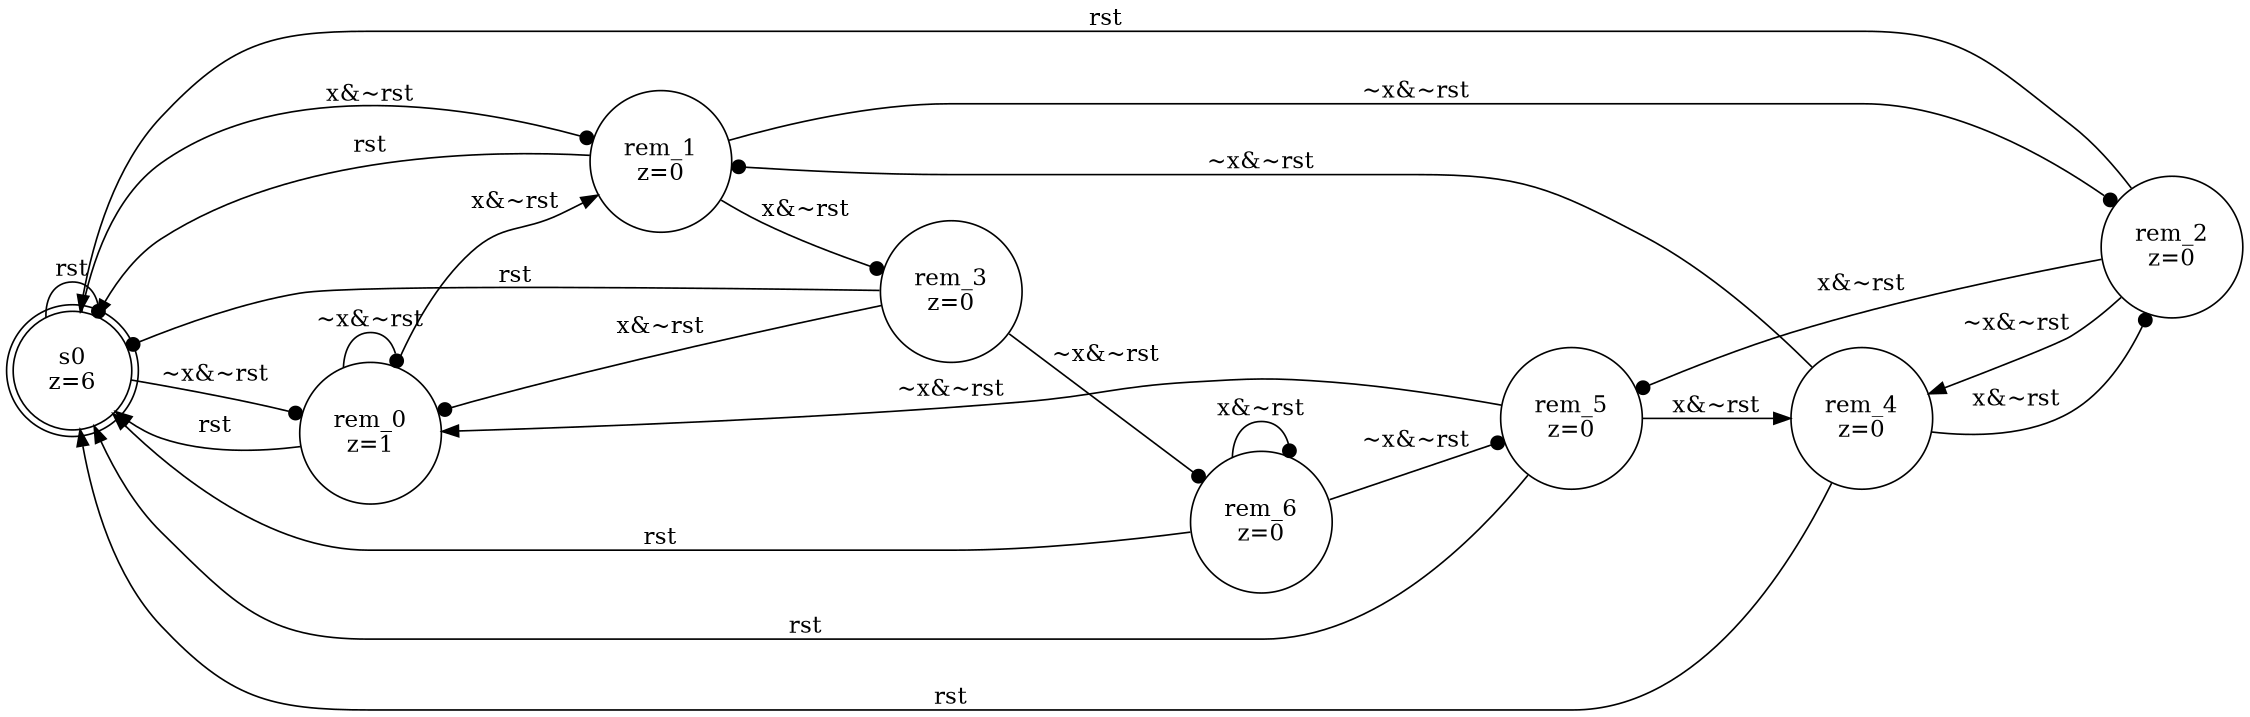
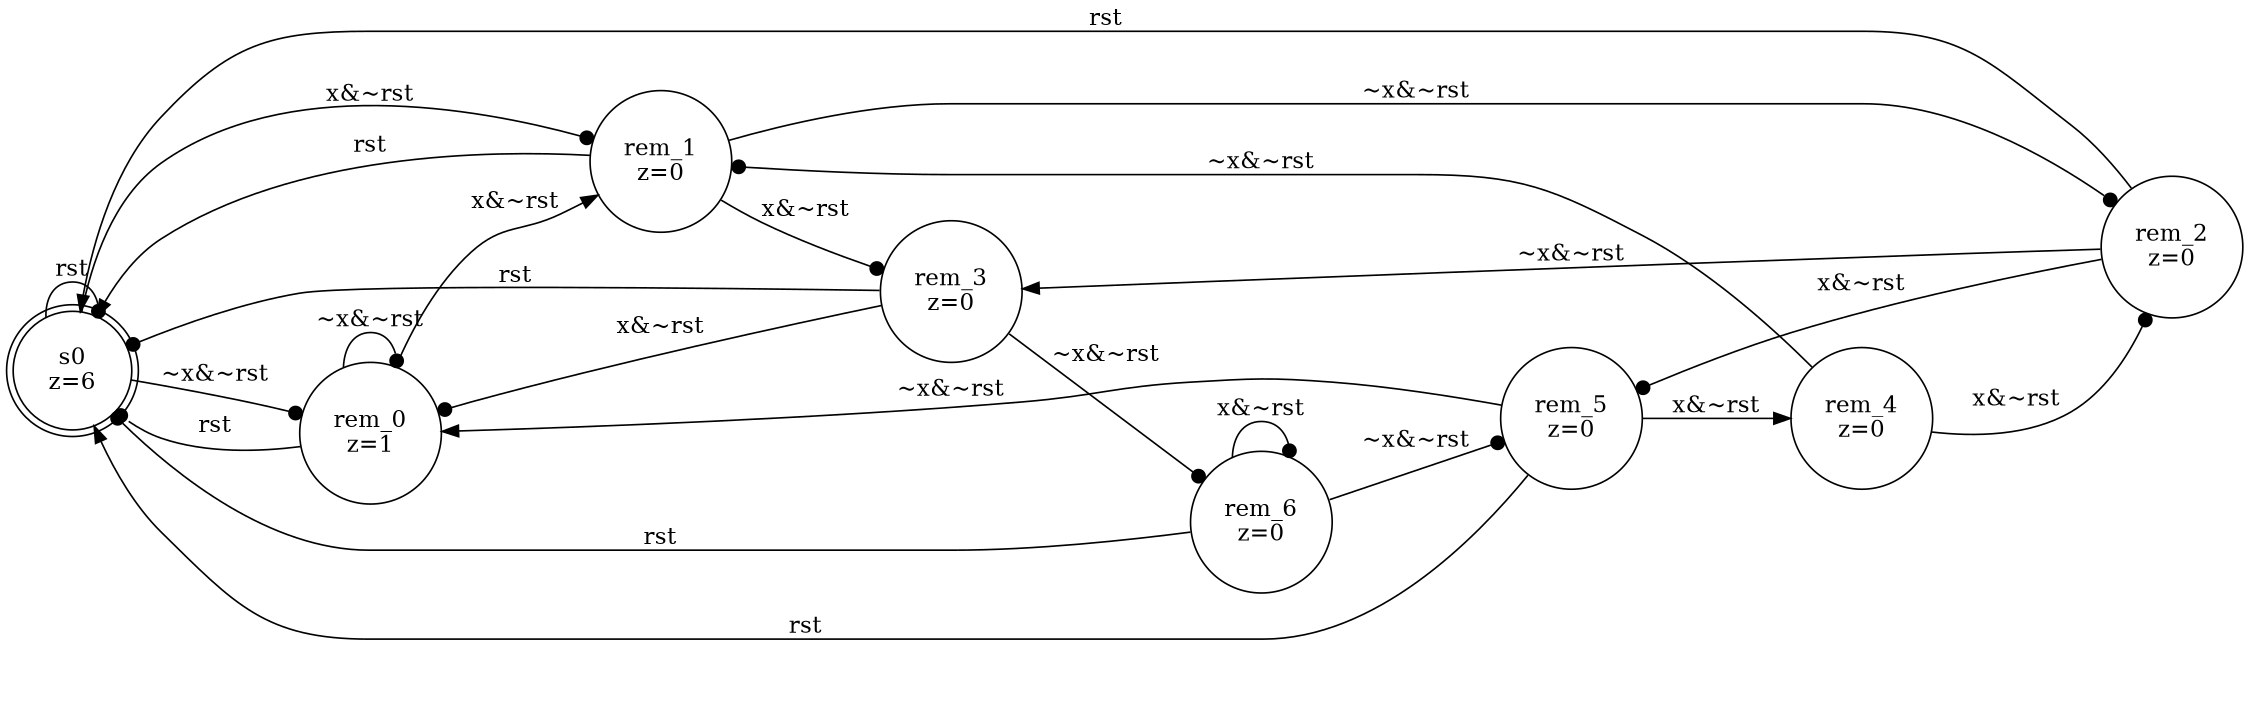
(2038, 351) -> (1570, 268)
(212, 449) -> (212, 449)
(638, 550) -> (638, 550)
(936, 710) -> none
